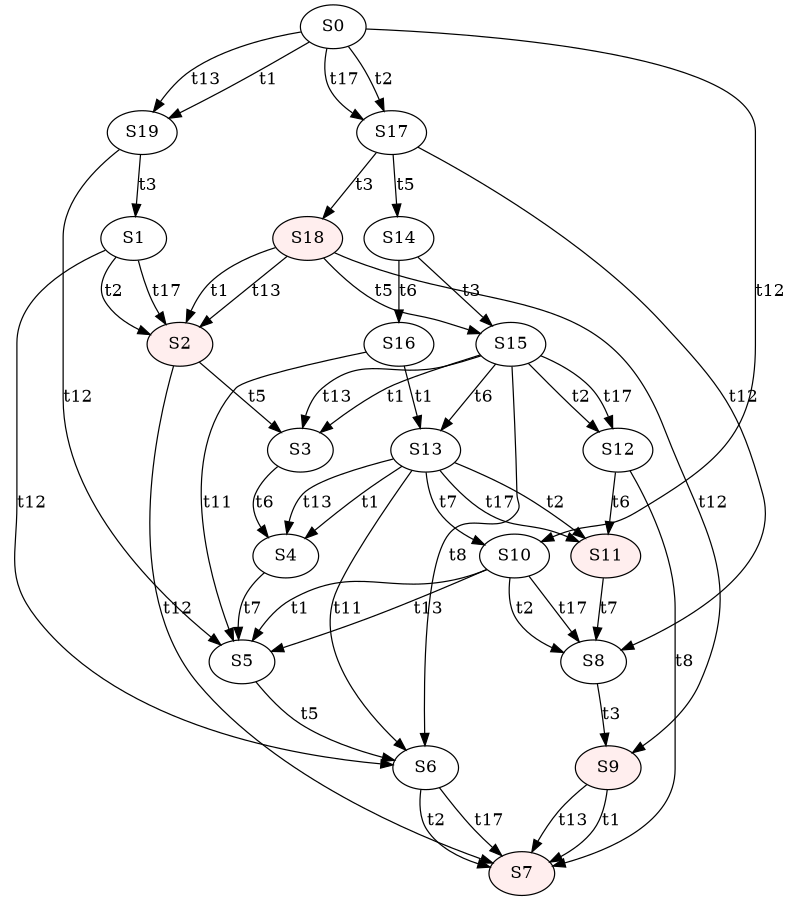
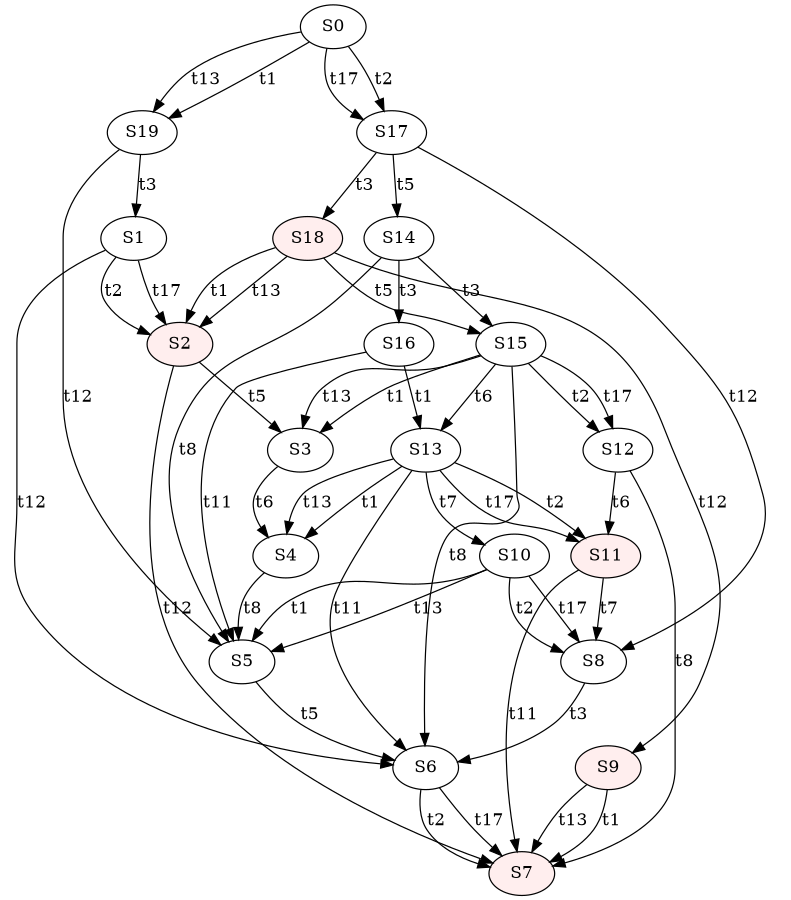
(755, 182) -> none
(409, 291) -> (409, 291)
none -> (191, 404)
(253, 609) -> (253, 609)
none -> (510, 693)
(601, 709) -> (537, 735)
